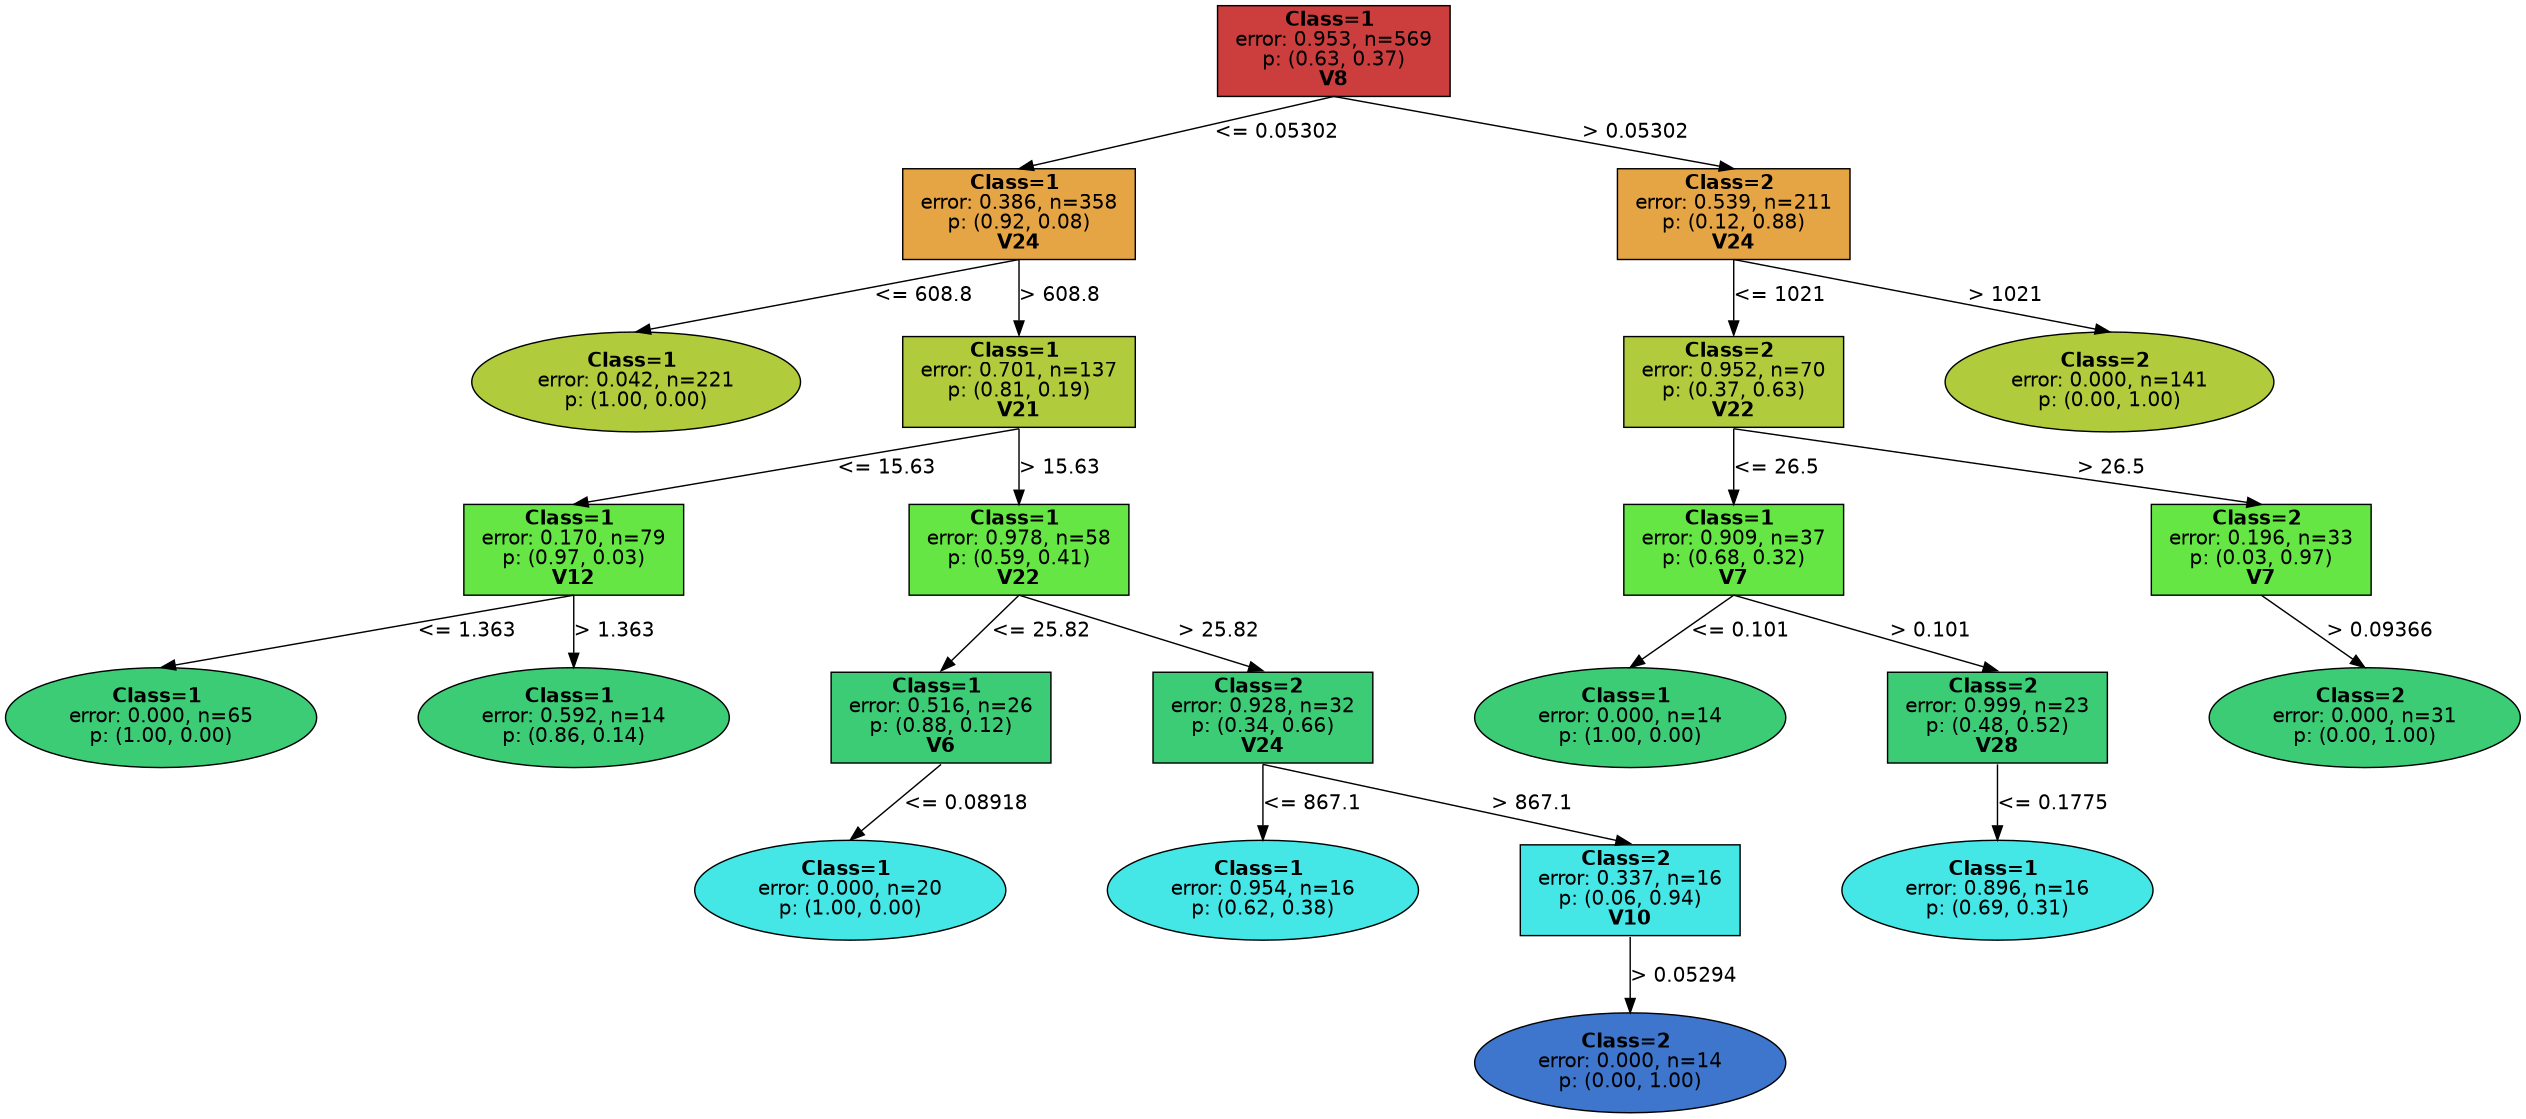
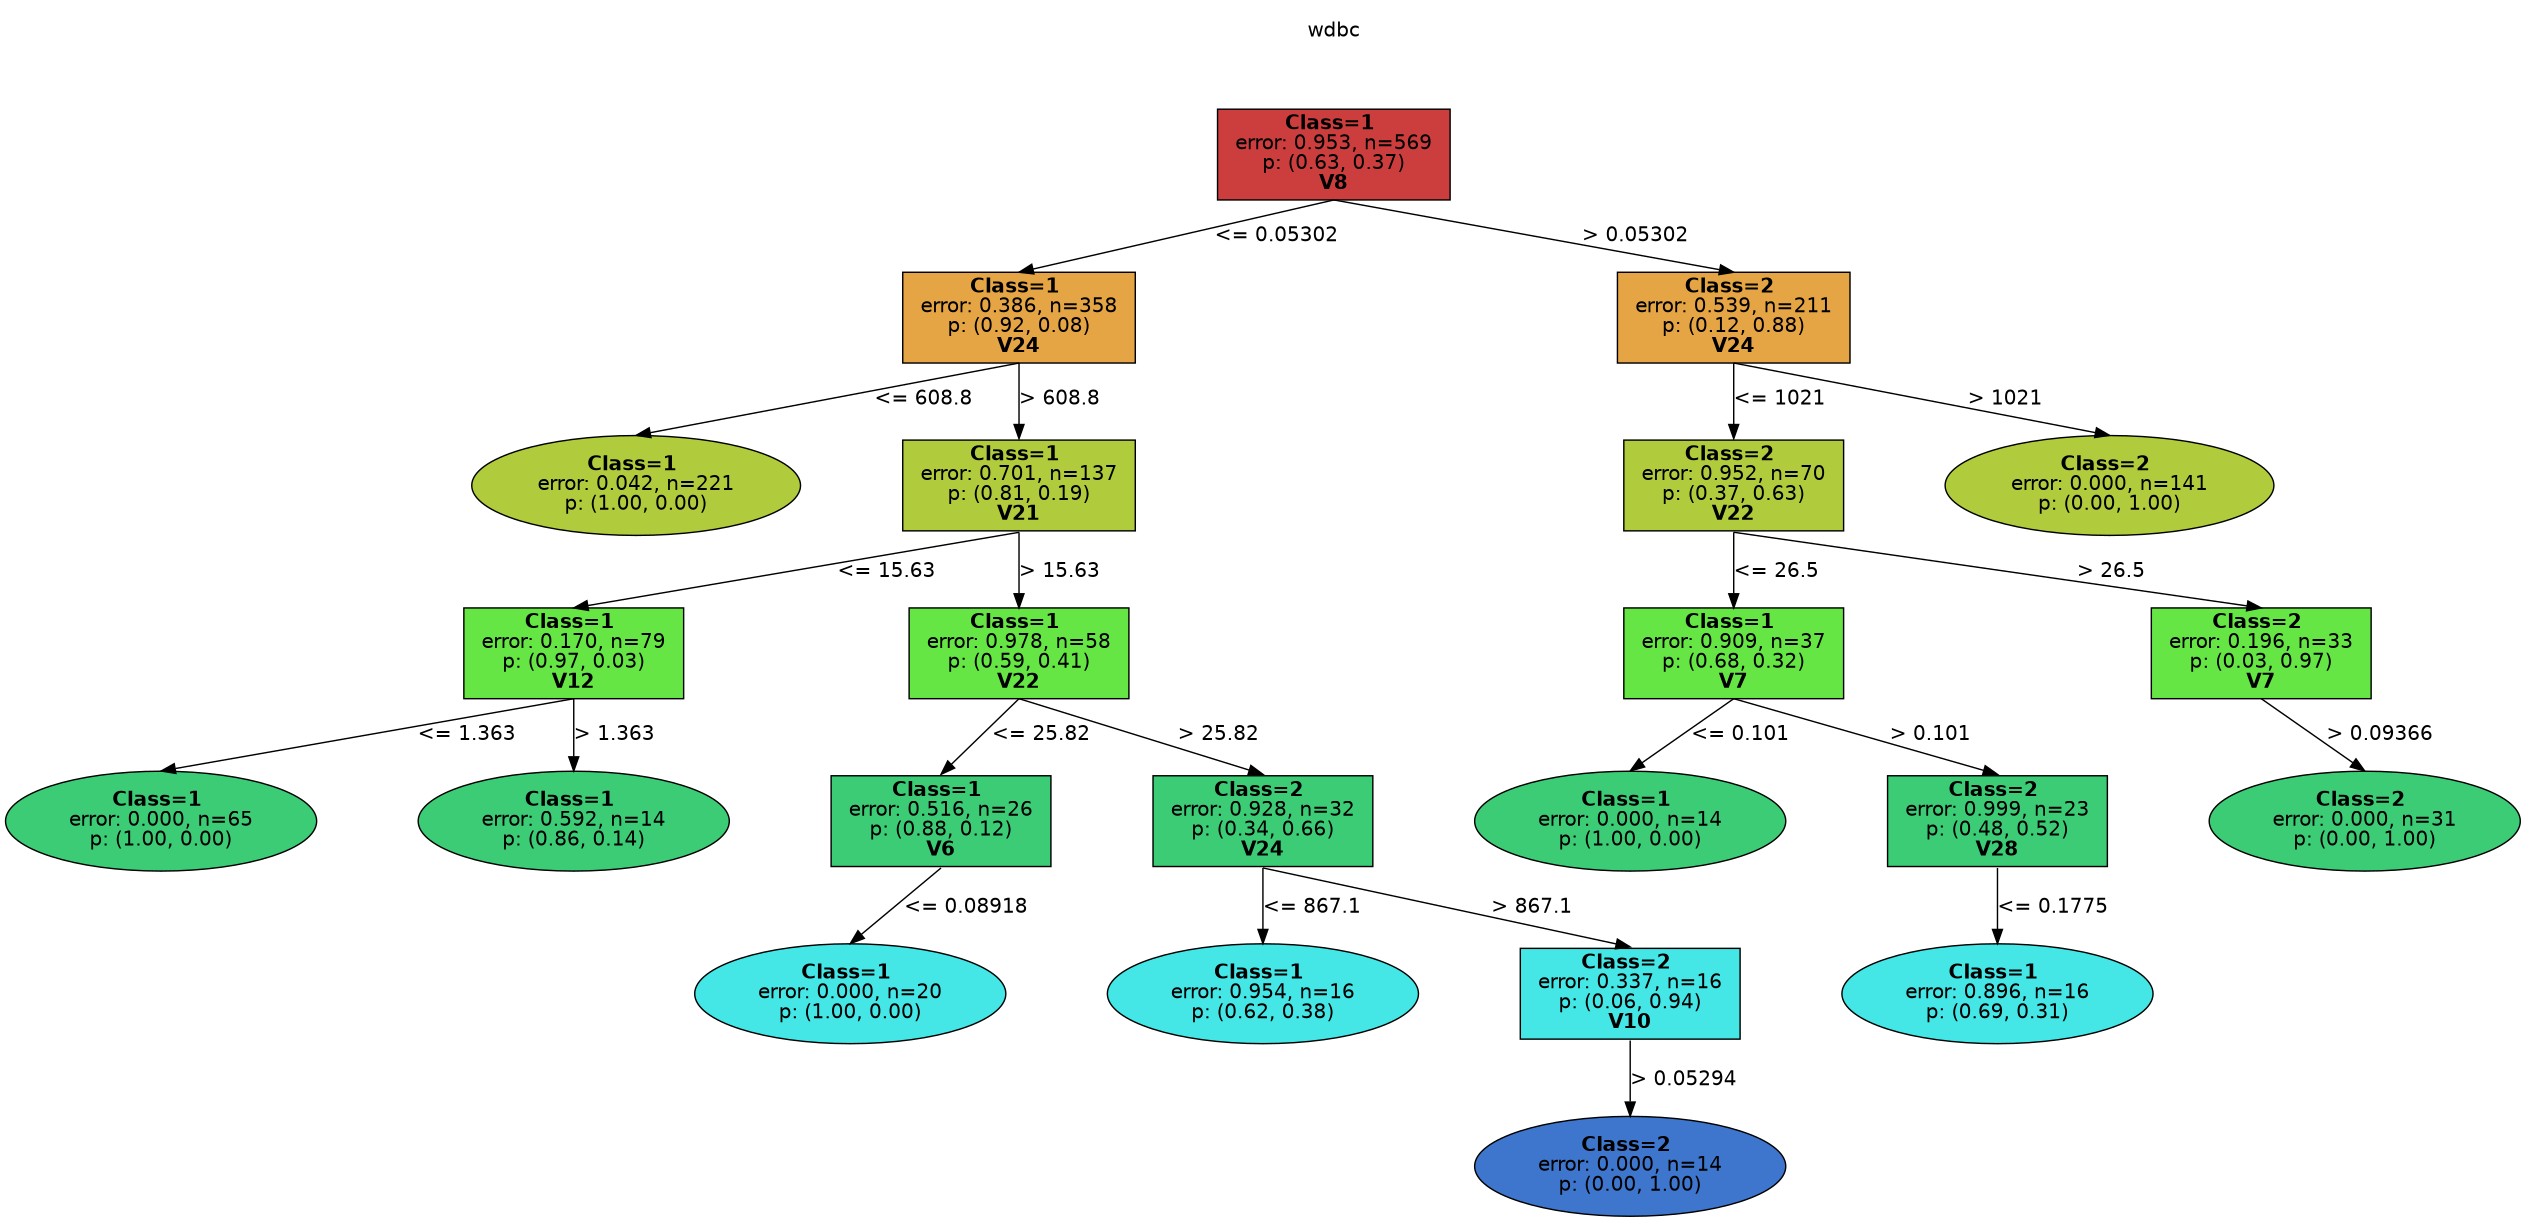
none -> (1334, 31)
